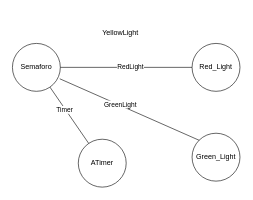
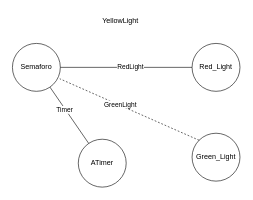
(120, 33) -> (120, 21)
(164, 125) -> (164, 125)
